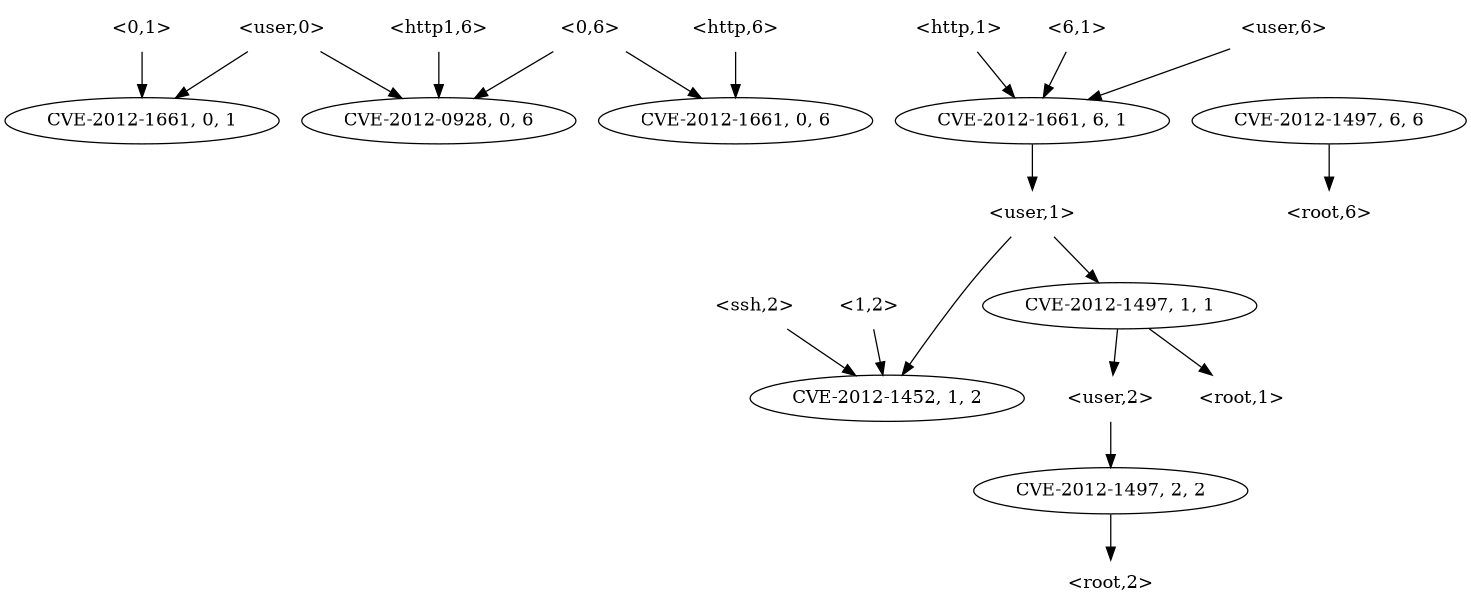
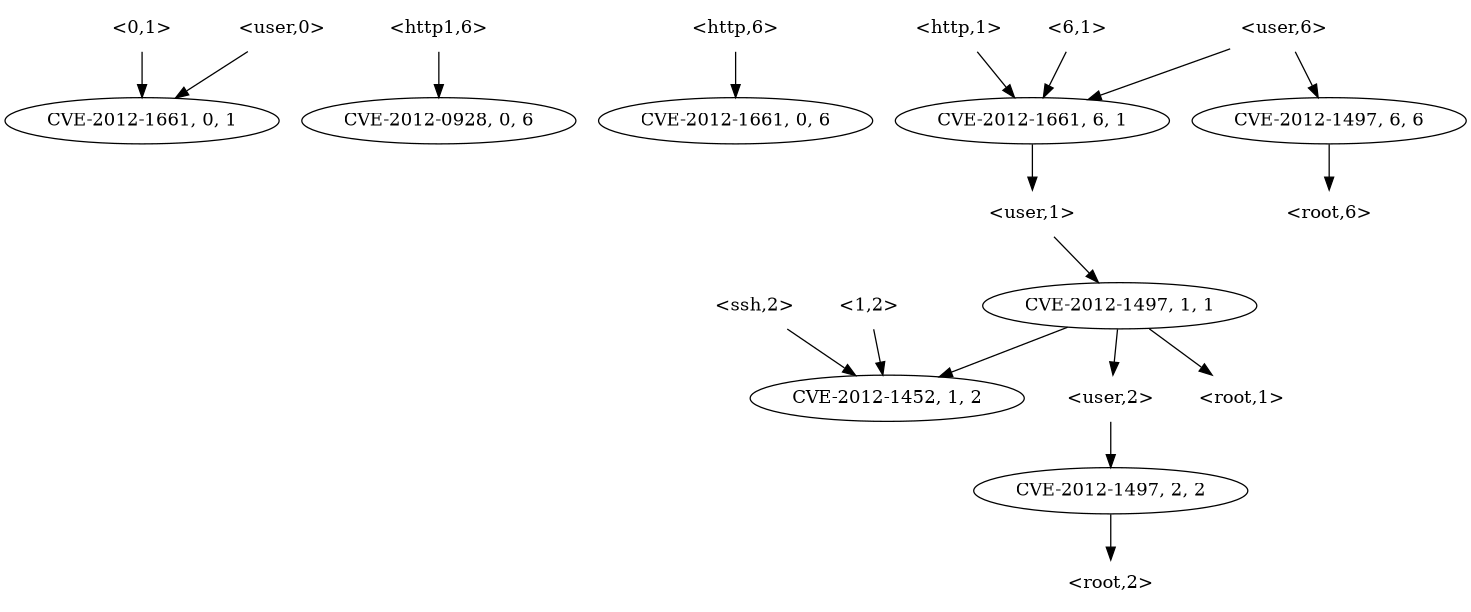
(590, 28) -> none
none -> (1304, 69)
(356, 72) -> none
(958, 299) -> (1009, 350)
